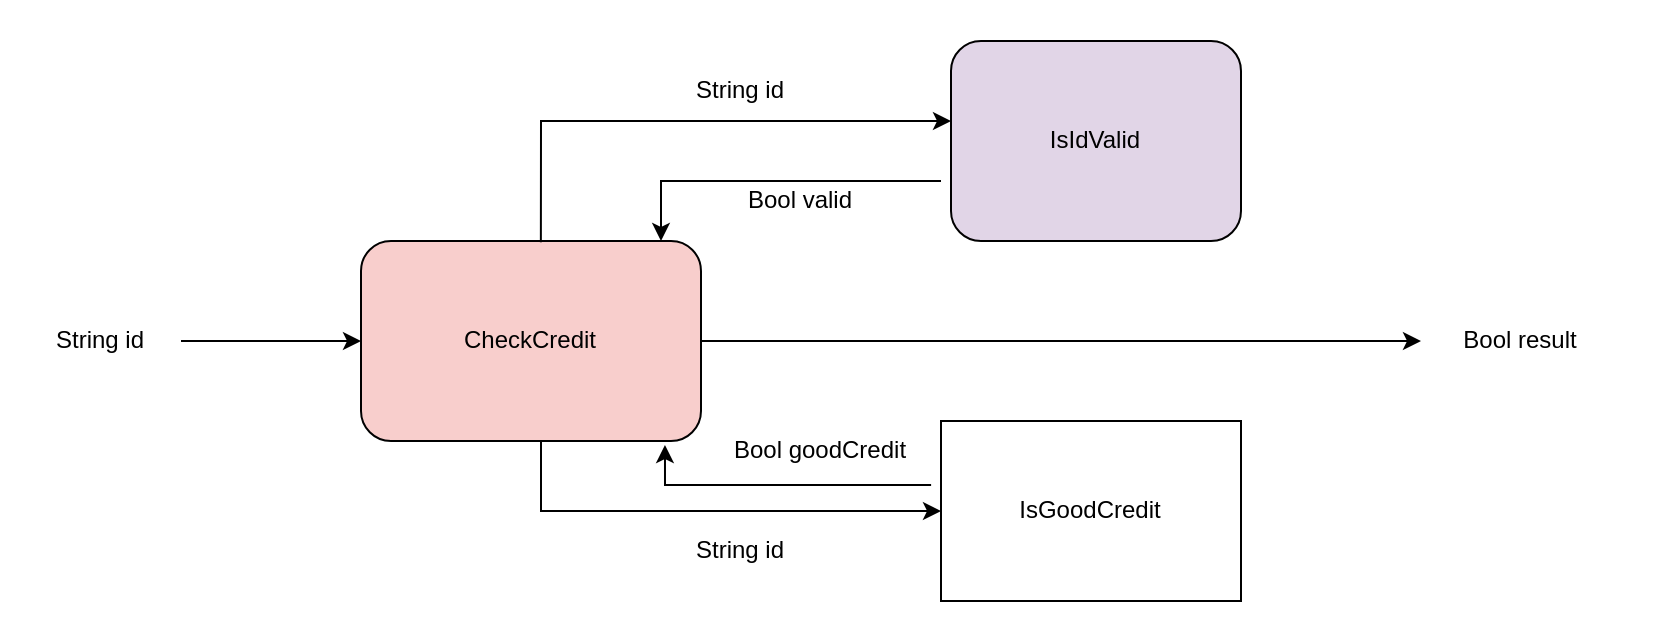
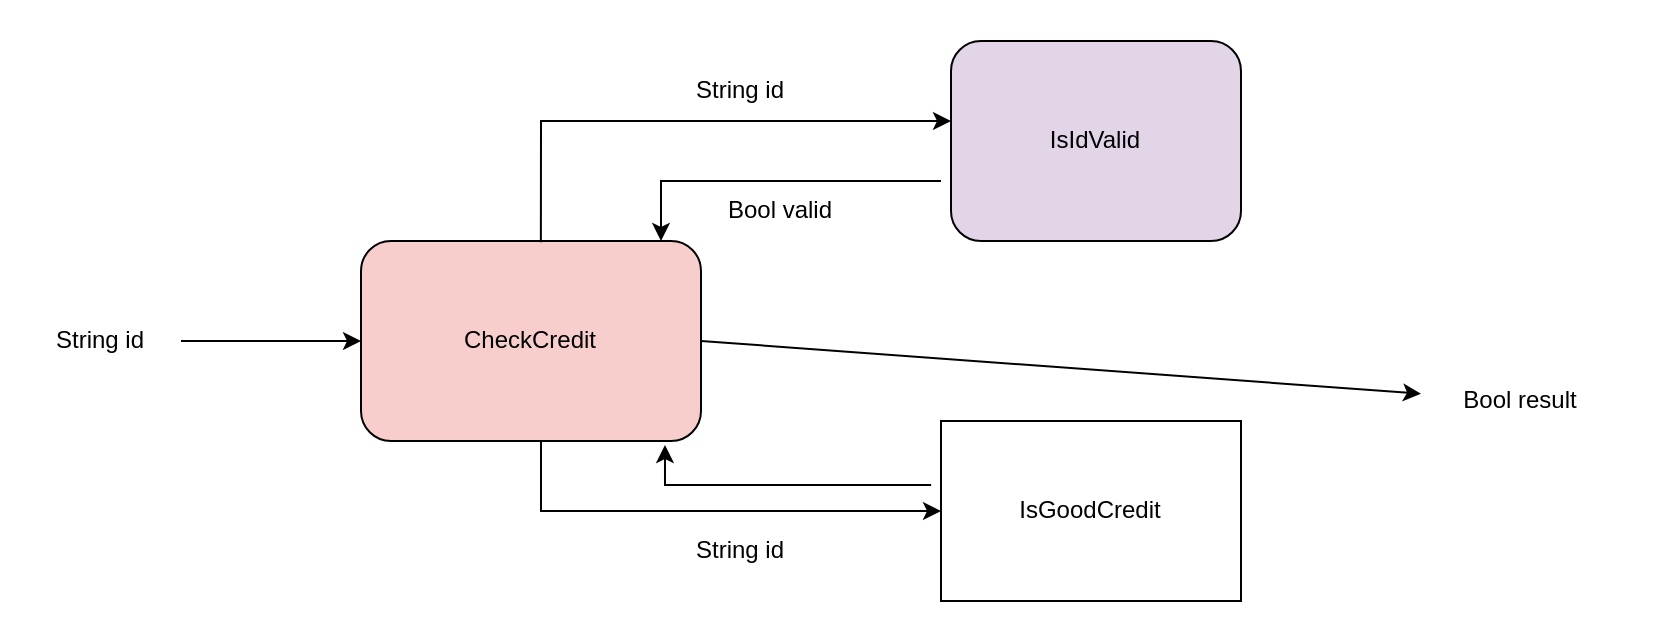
(801, 201) -> (781, 211)
(1521, 341) -> (1521, 401)
(821, 451) -> none
